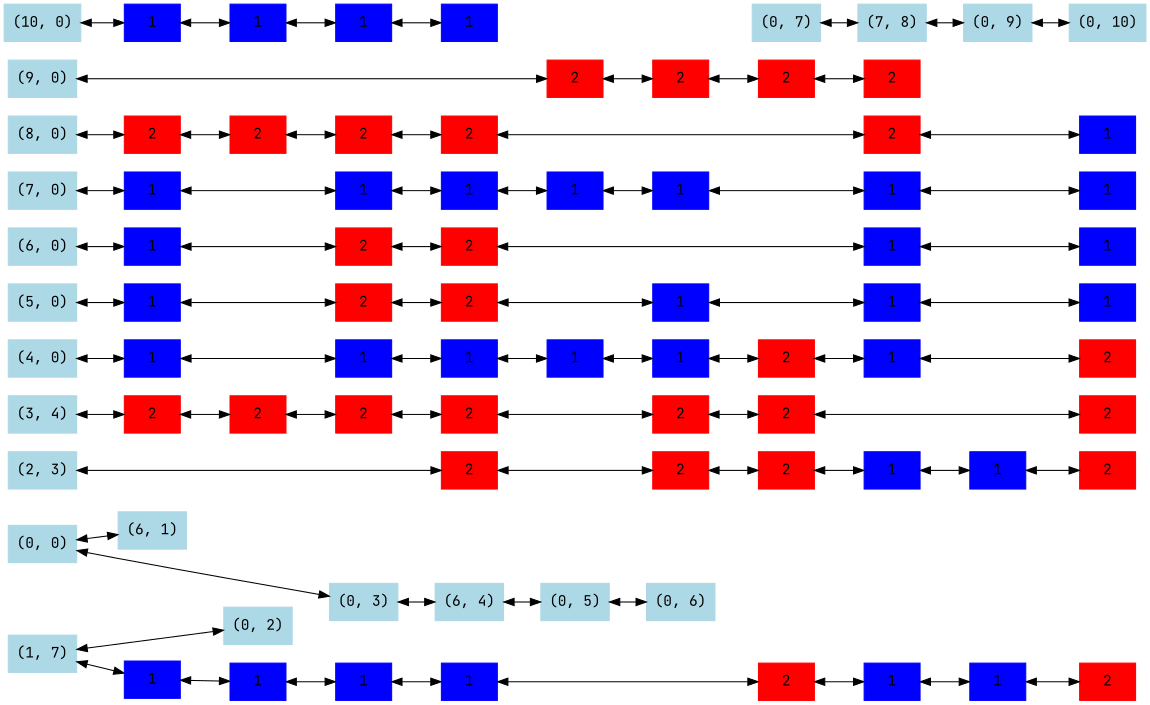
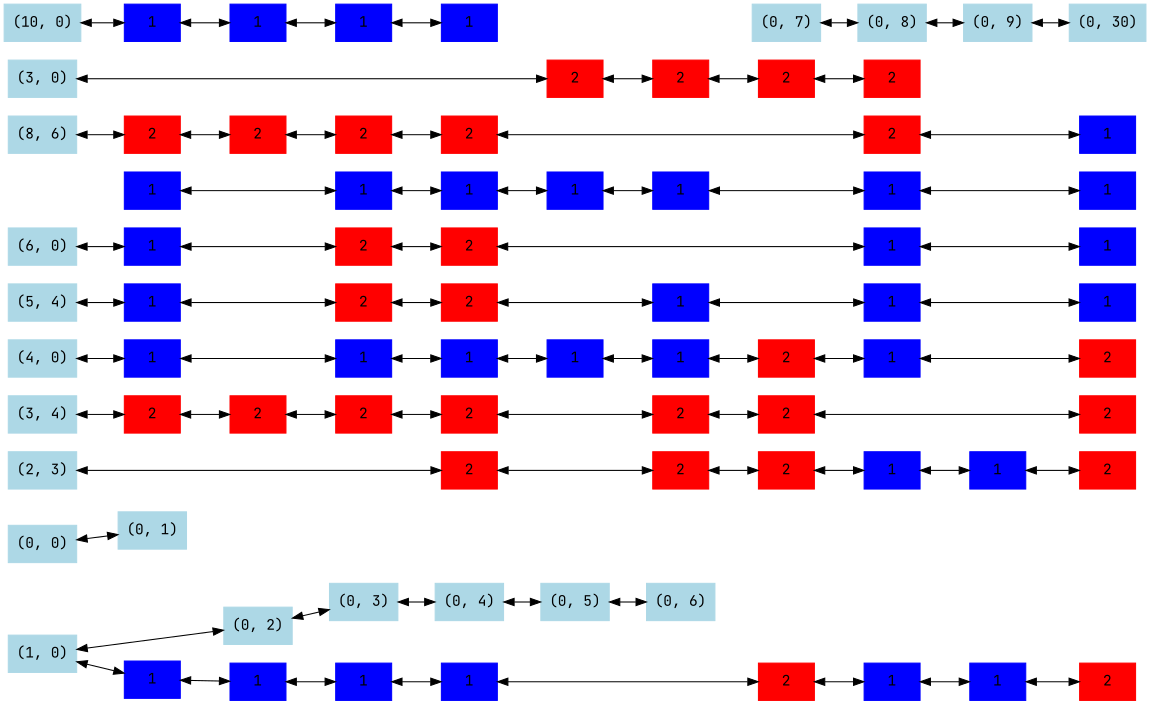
(892, 23) -> (892, 23)
(1108, 23) -> (1108, 23)
(42, 79) -> (42, 79)
(42, 135) -> (42, 135)
(42, 191) -> none
(42, 303) -> (42, 303)
(152, 530) -> (152, 530)
(203, 574) -> (311, 614)
(469, 602) -> (469, 602)
(42, 654) -> (42, 654)
